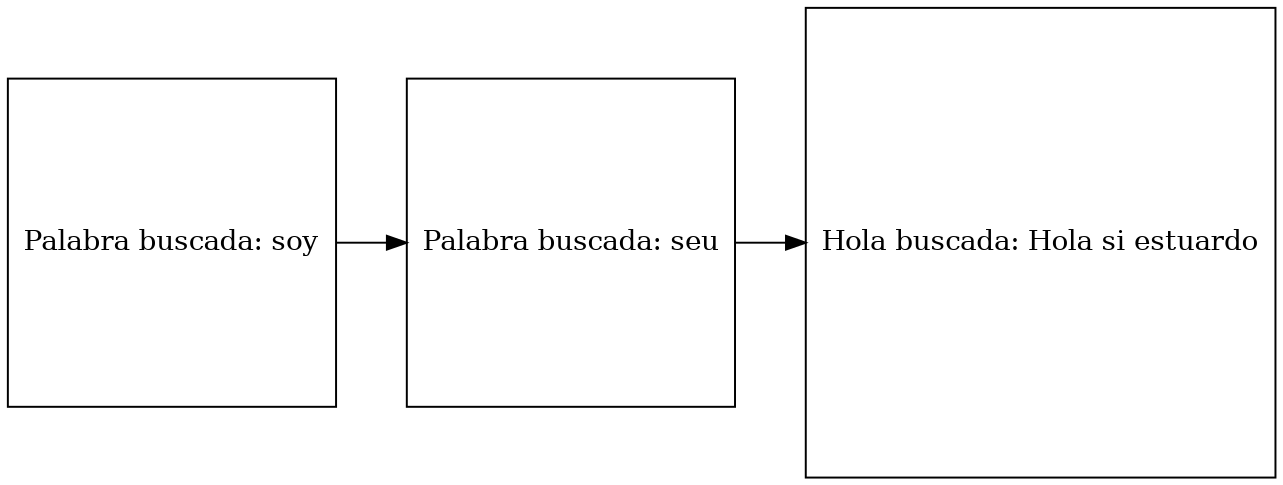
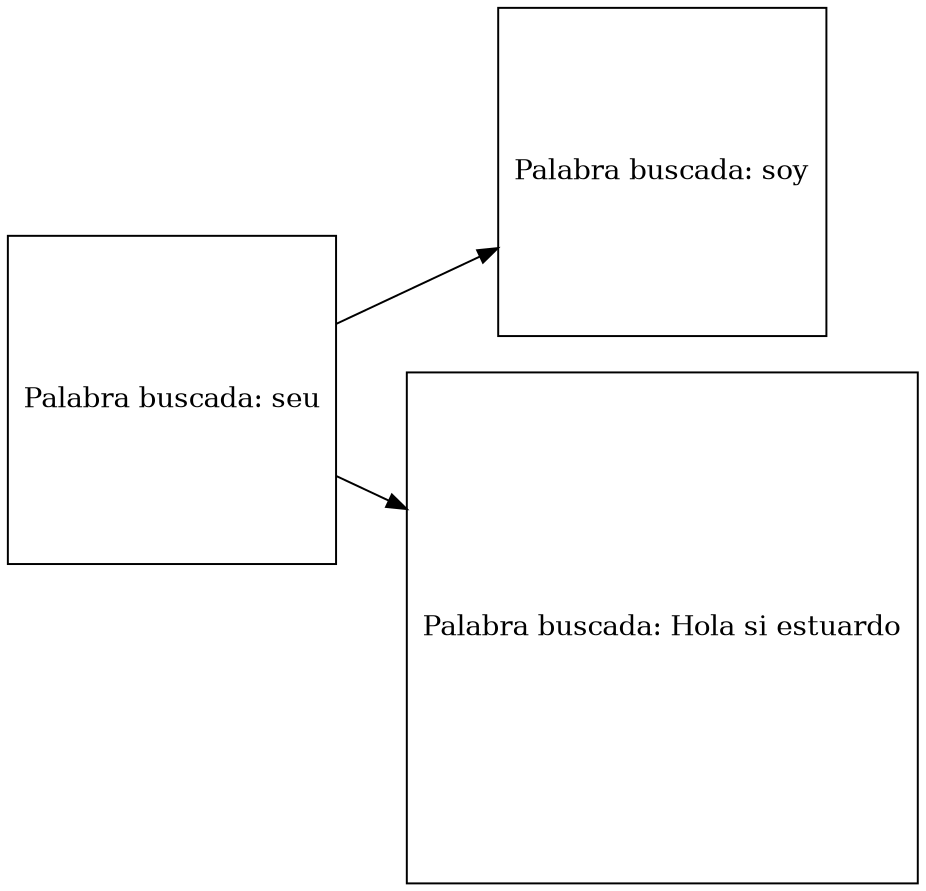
(362, 243) -> (408, 290)
(1041, 243) -> (662, 628)
